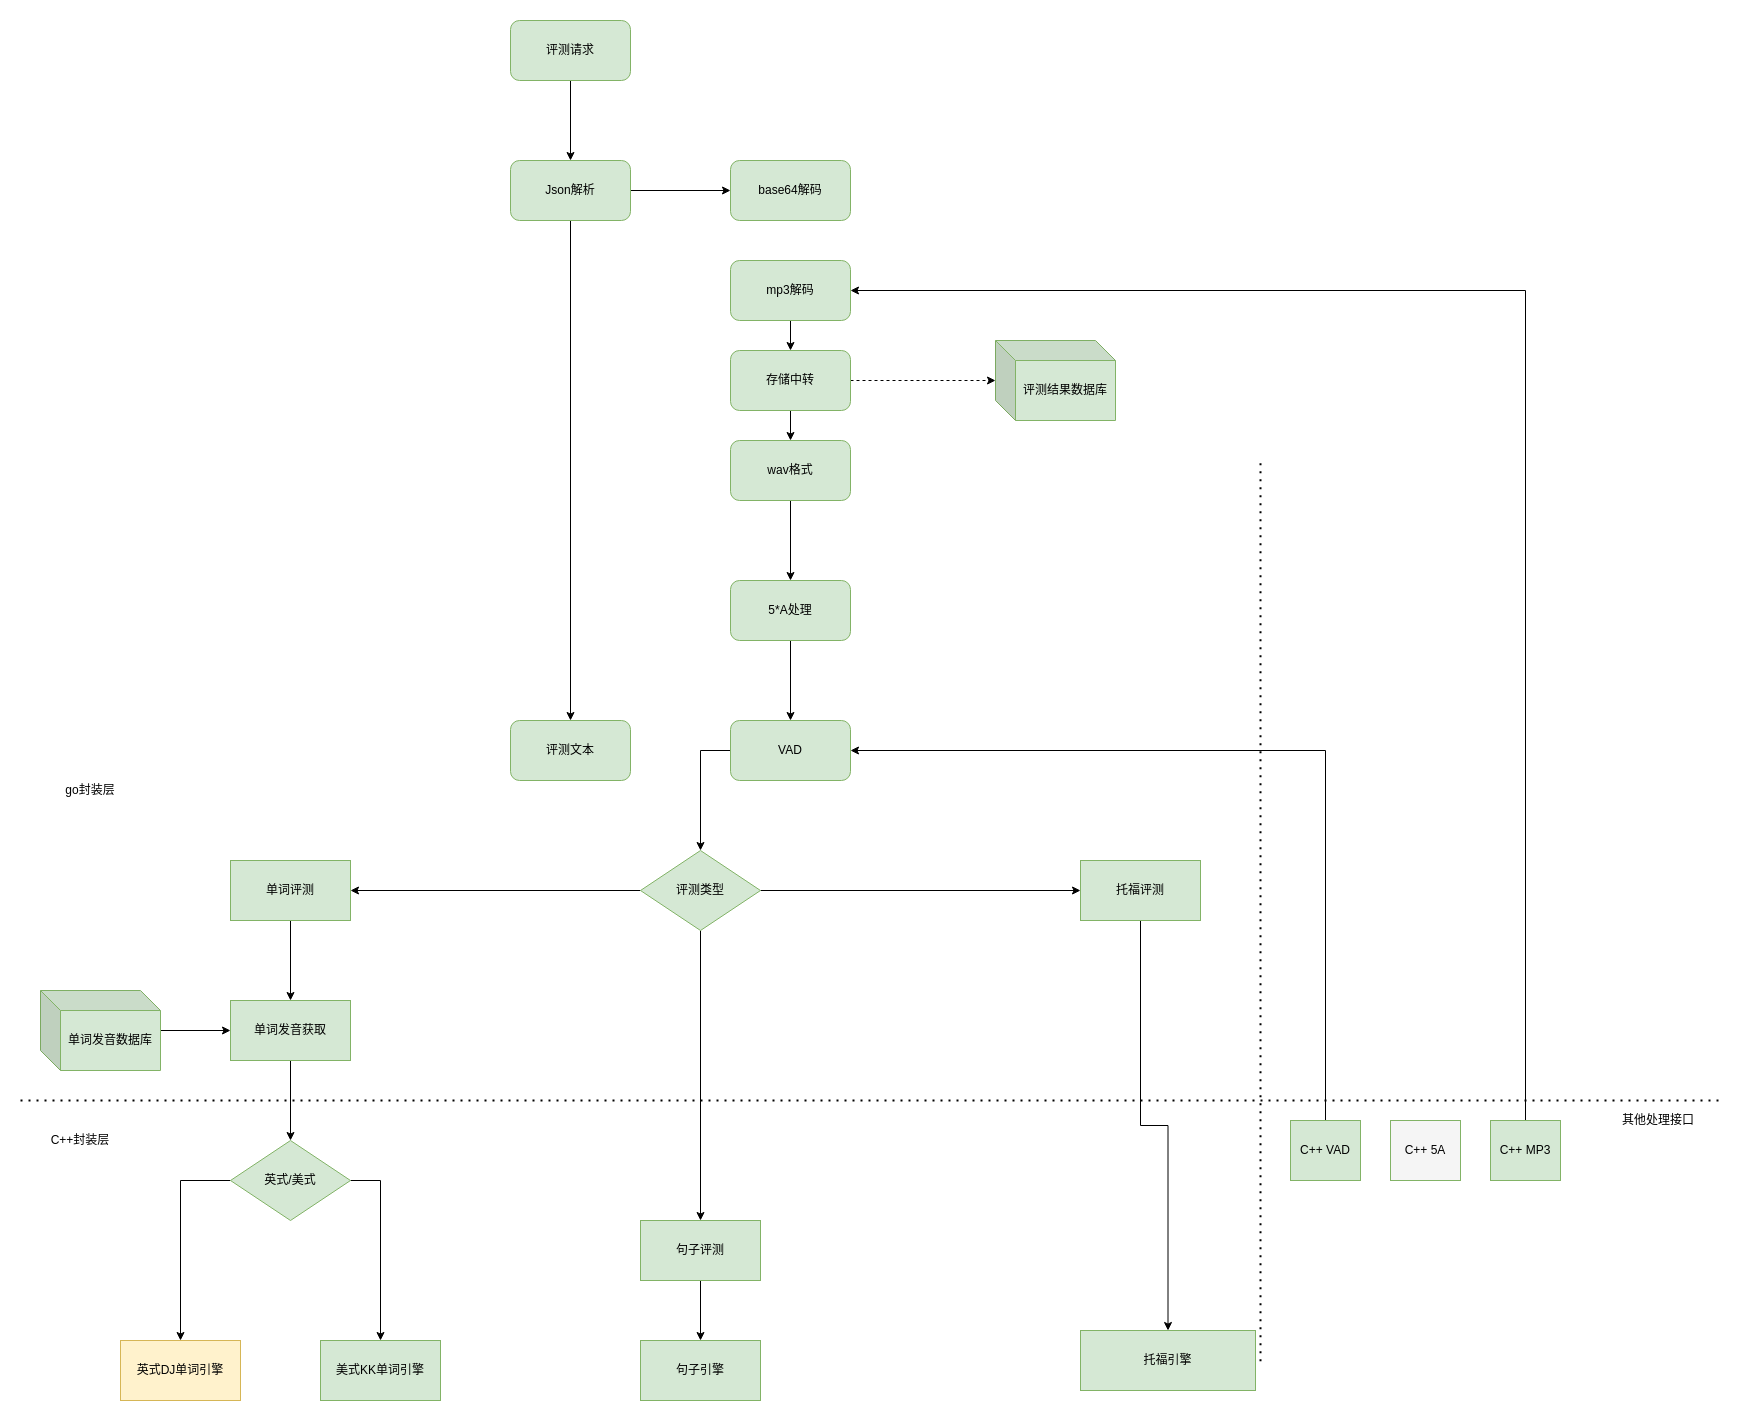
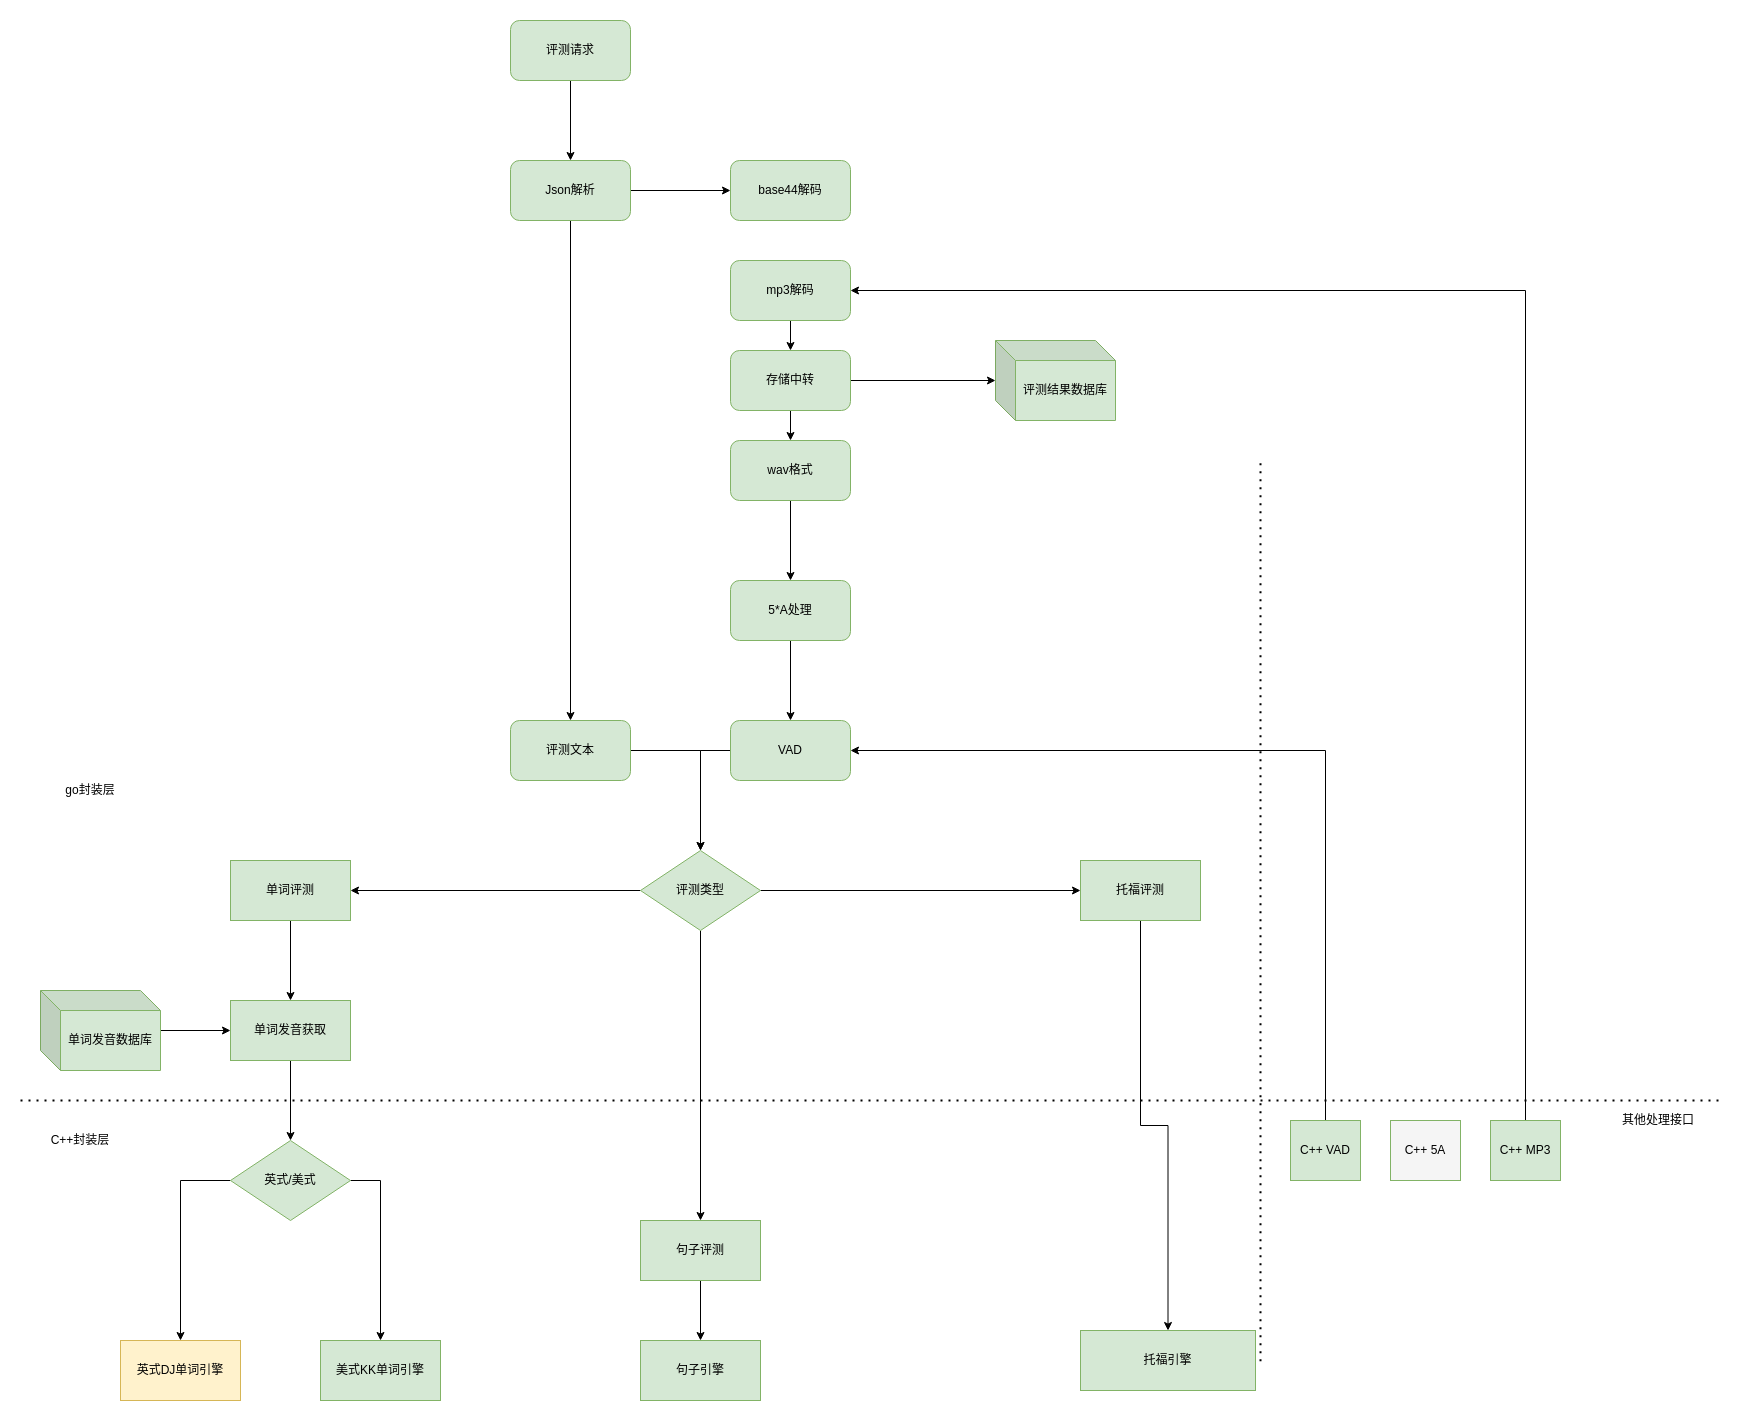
(791, 191) -> (791, 191)
(920, 381) -> (920, 381)
none -> (665, 751)
